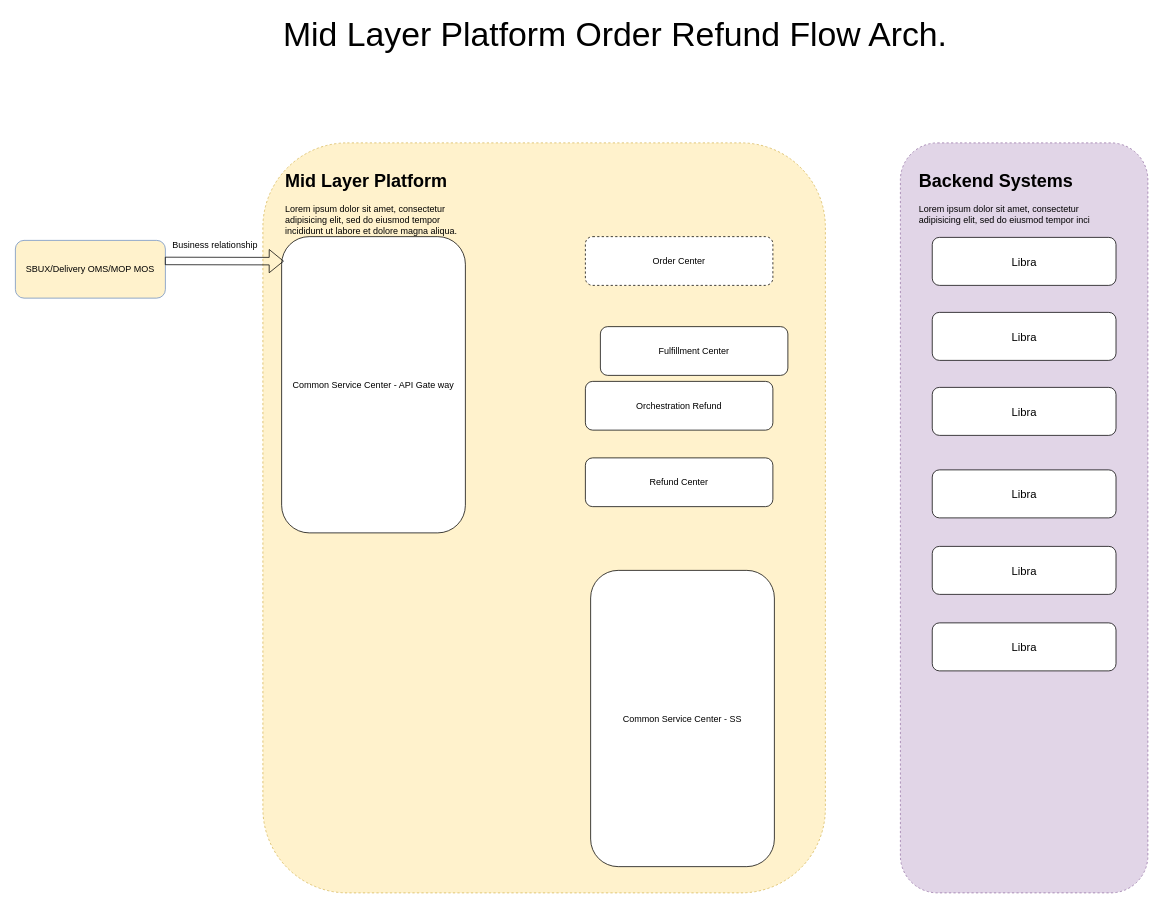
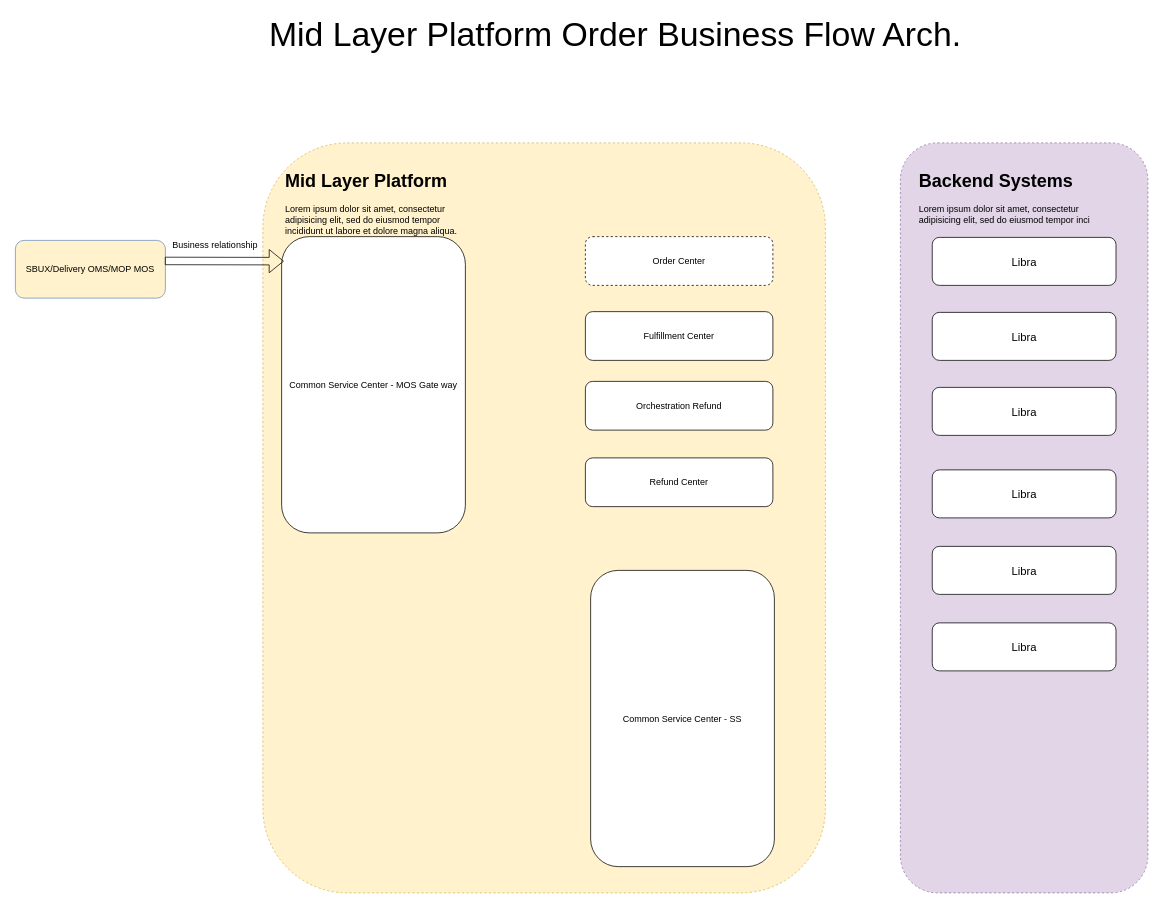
(615, 34) -> (615, 34)
(694, 351) -> (679, 336)
(374, 385) -> (374, 385)
